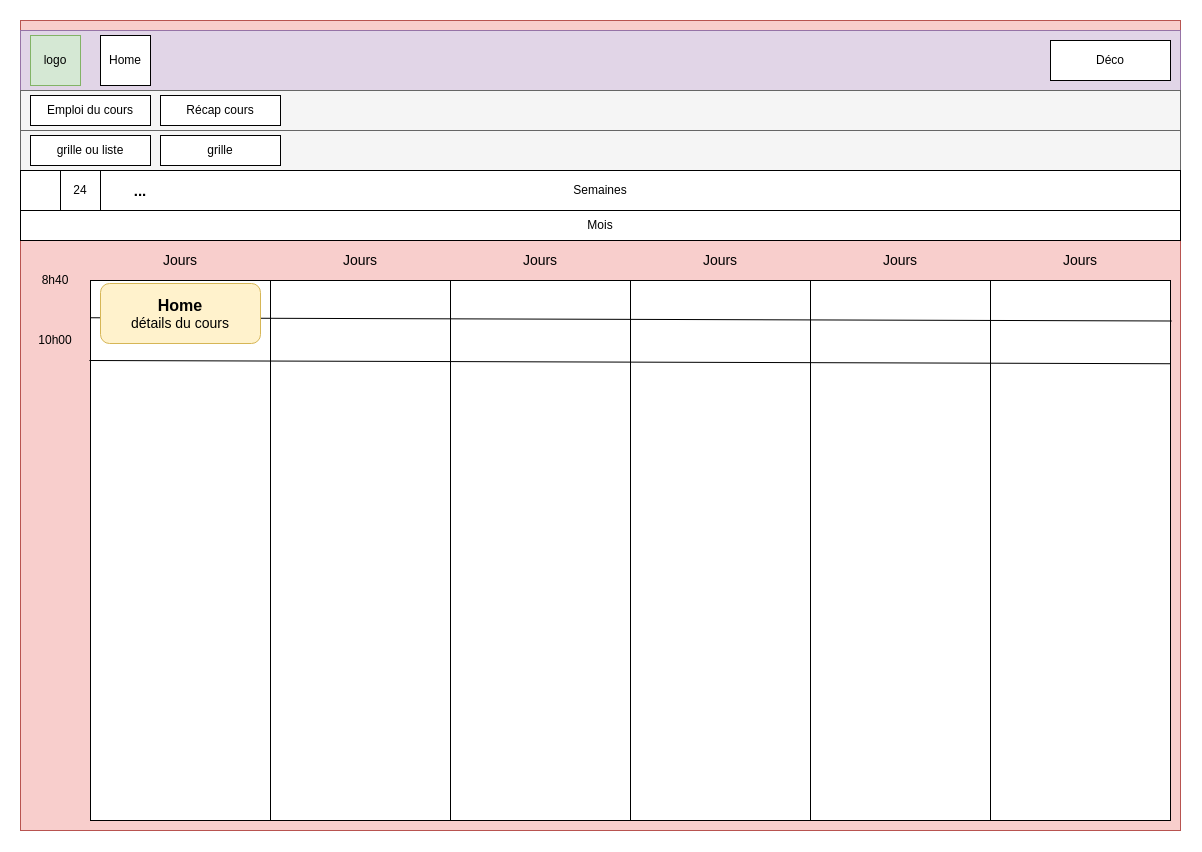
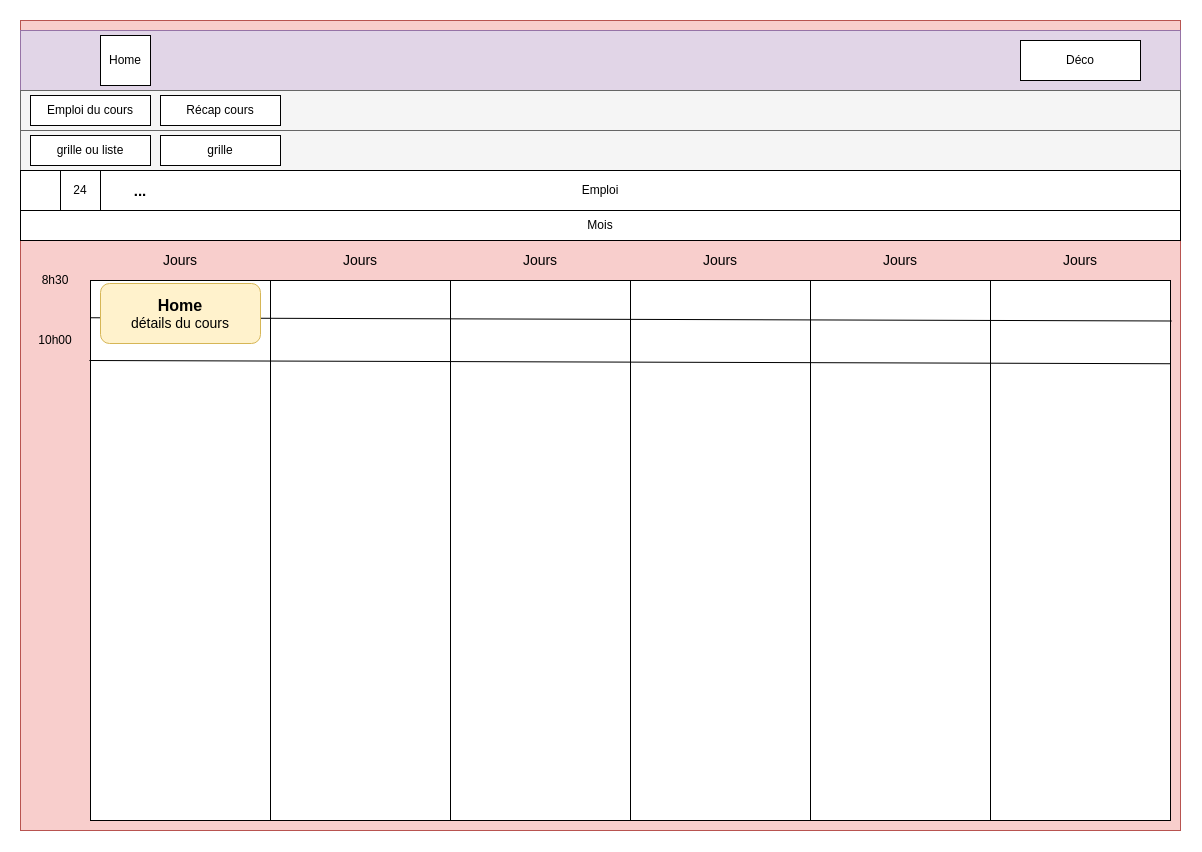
(56, 61) -> none
(1111, 61) -> (1081, 61)
(601, 191) -> (601, 191)
(56, 281) -> (56, 281)
